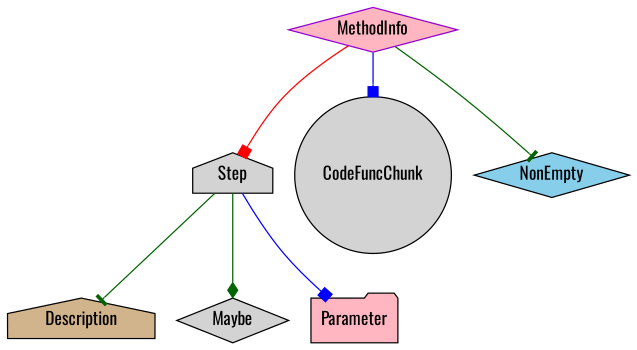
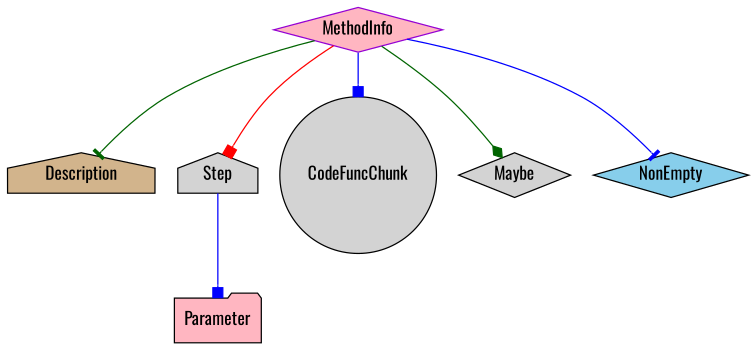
(464, 98) -> (539, 77)
(233, 238) -> (441, 91)
(160, 245) -> (199, 80)
